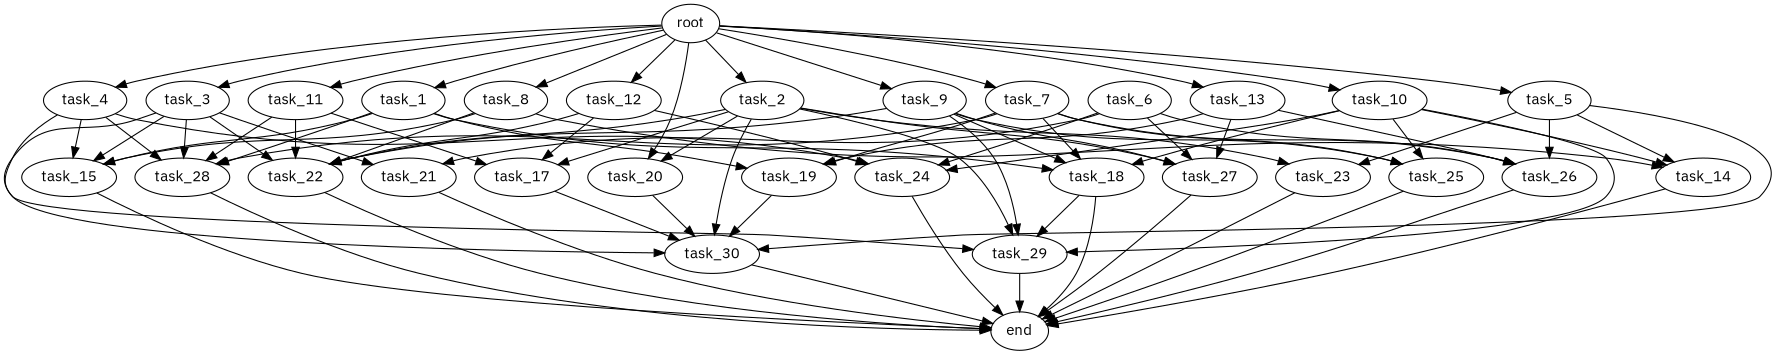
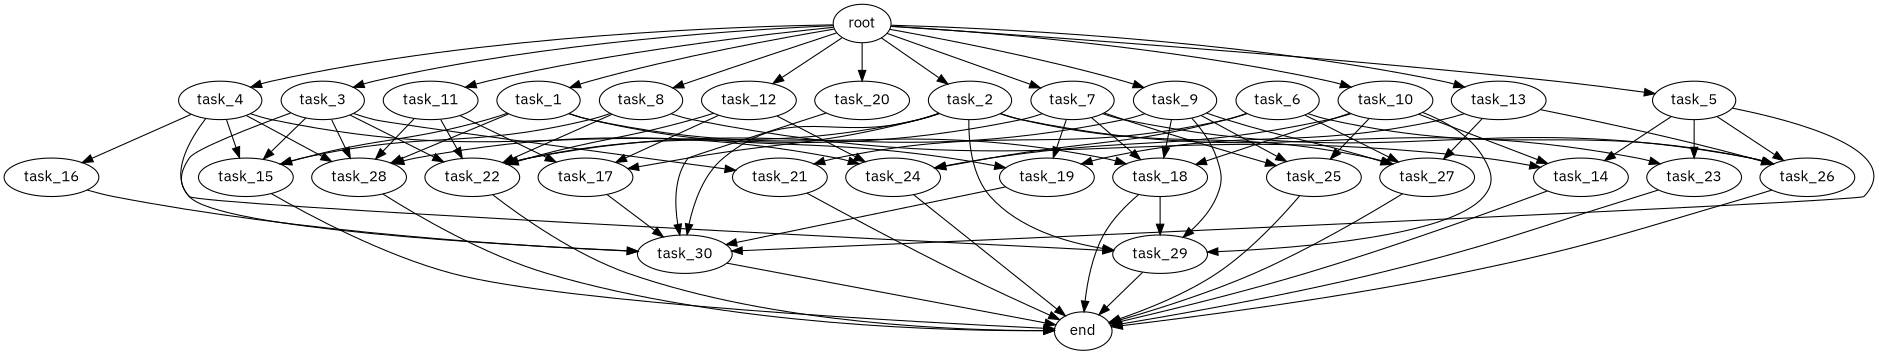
(704, 136) -> none
none -> (51, 177)
